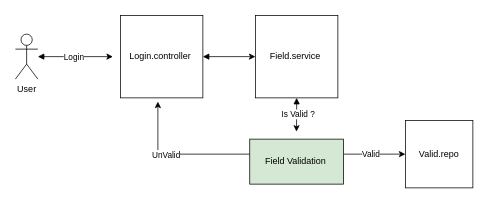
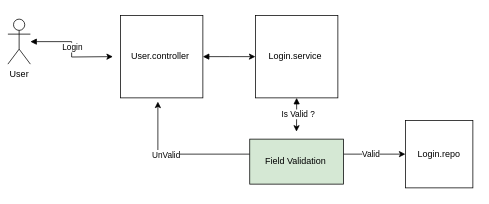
(27, 57) -> (19, 42)
(162, 57) -> (162, 57)
(297, 57) -> (297, 57)
(439, 154) -> (439, 154)
